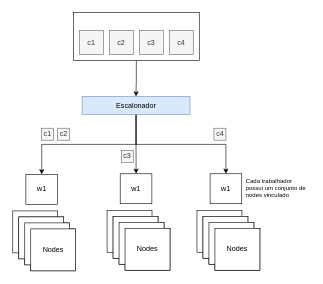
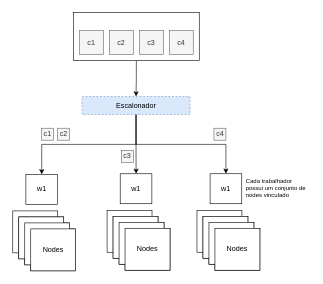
(136, 105) -> (136, 105)
